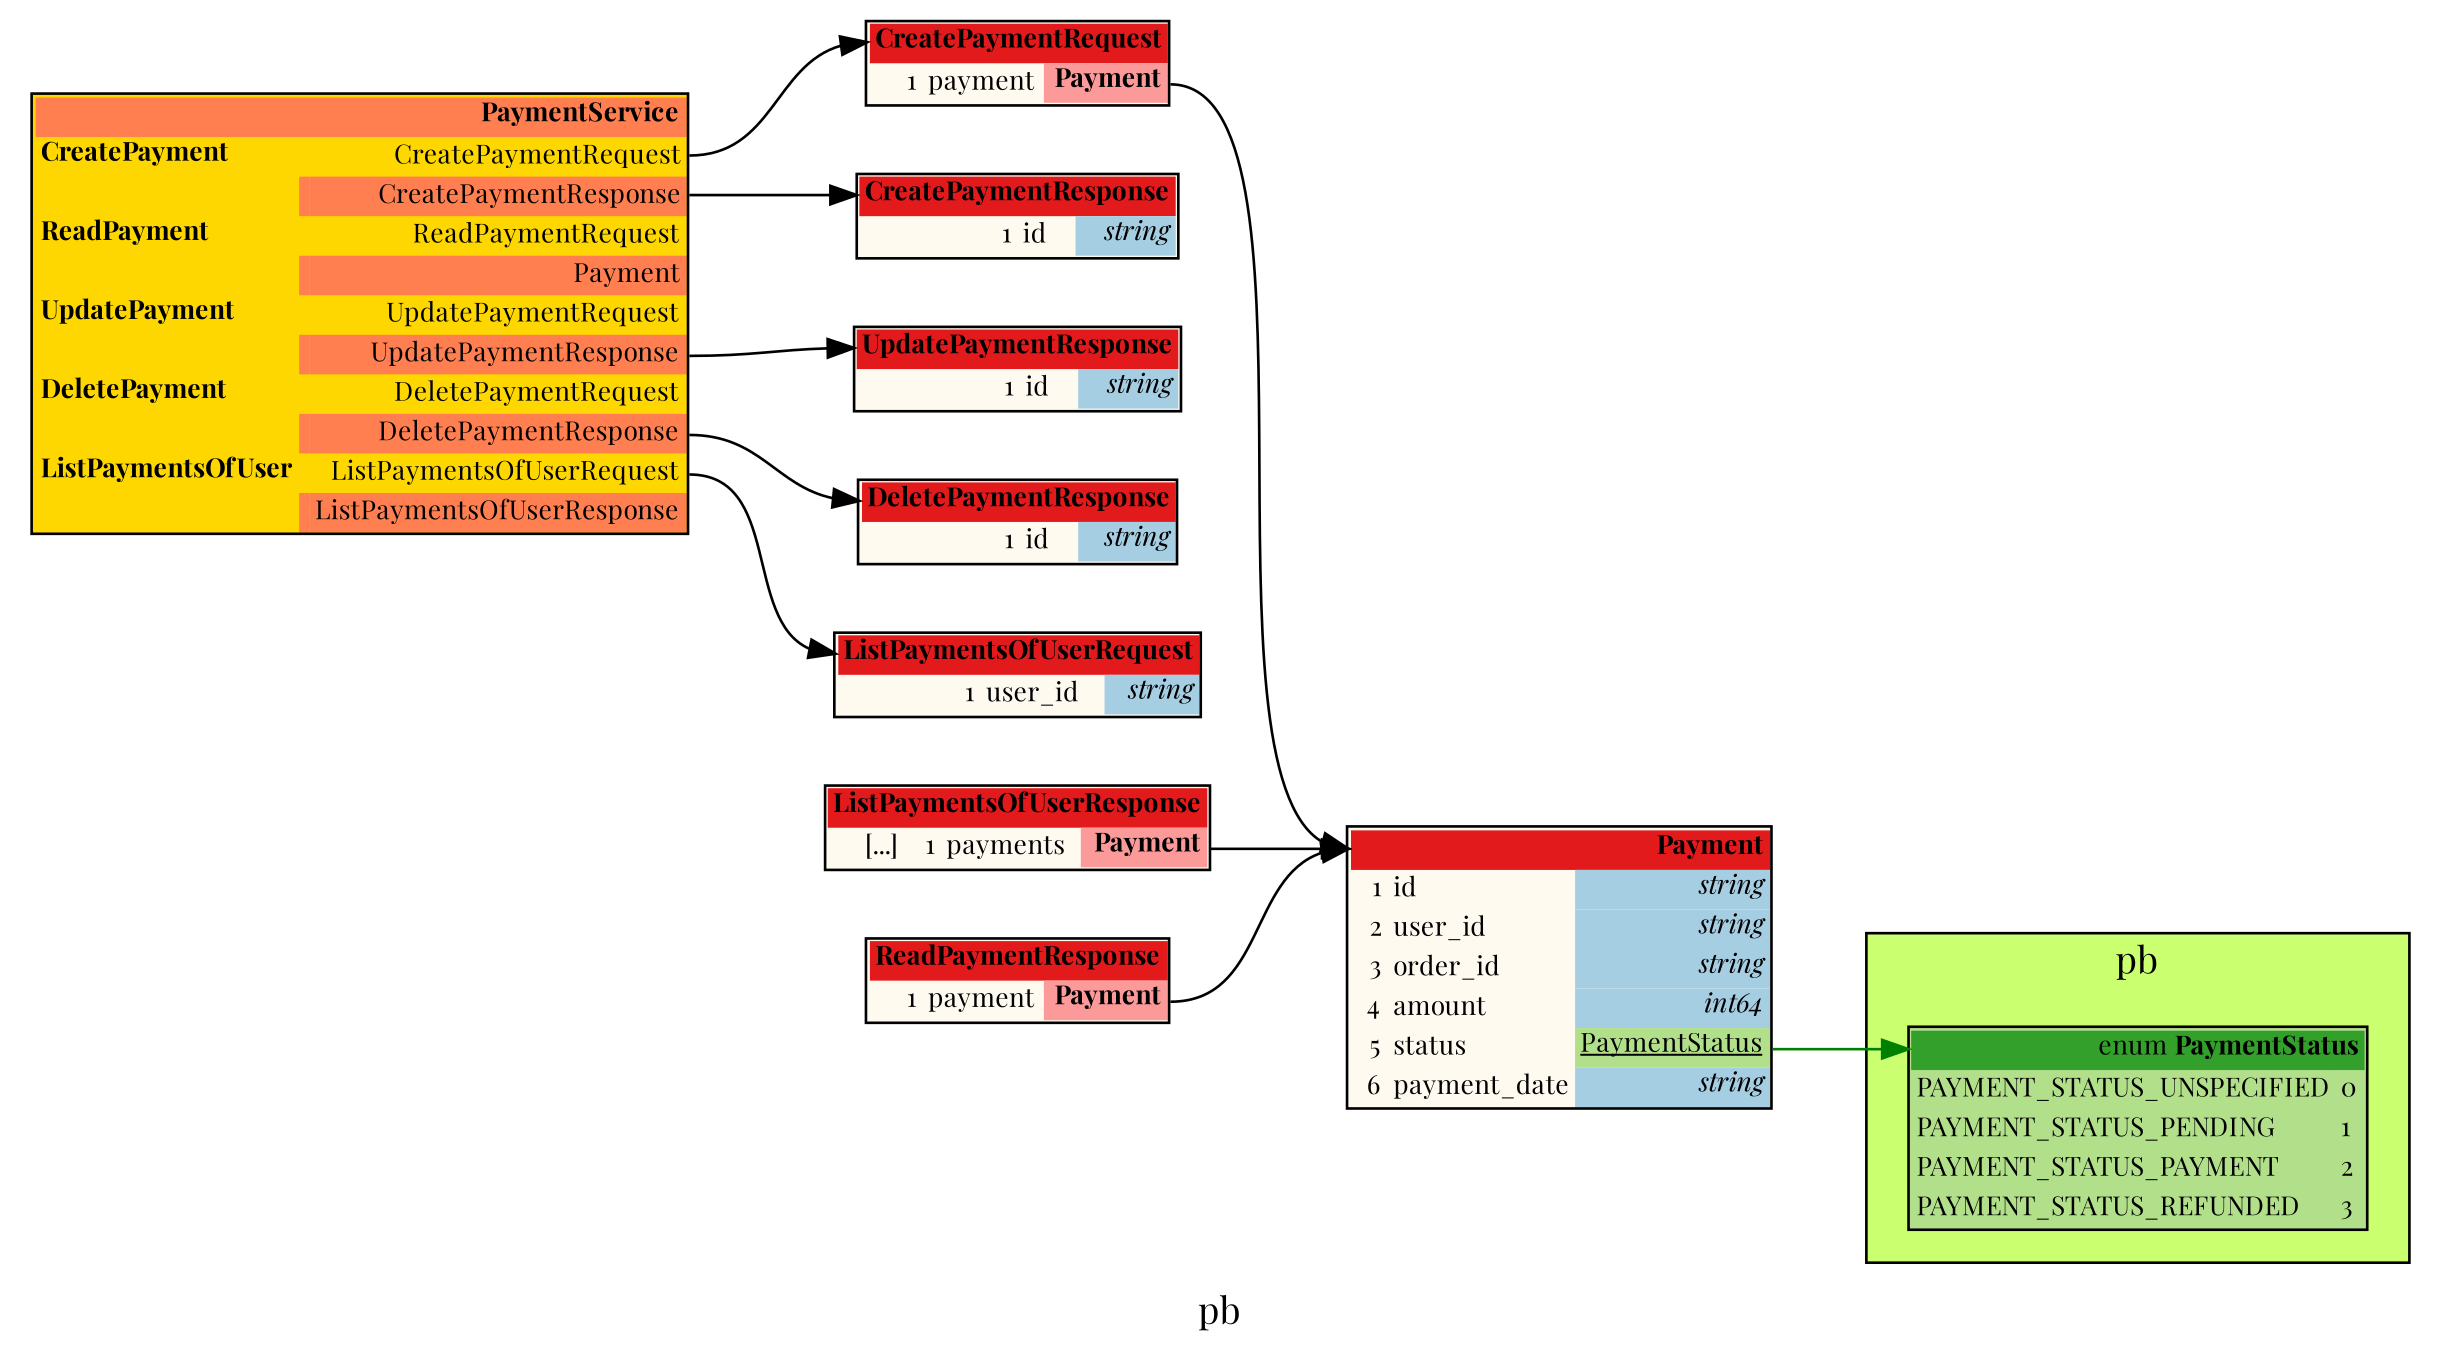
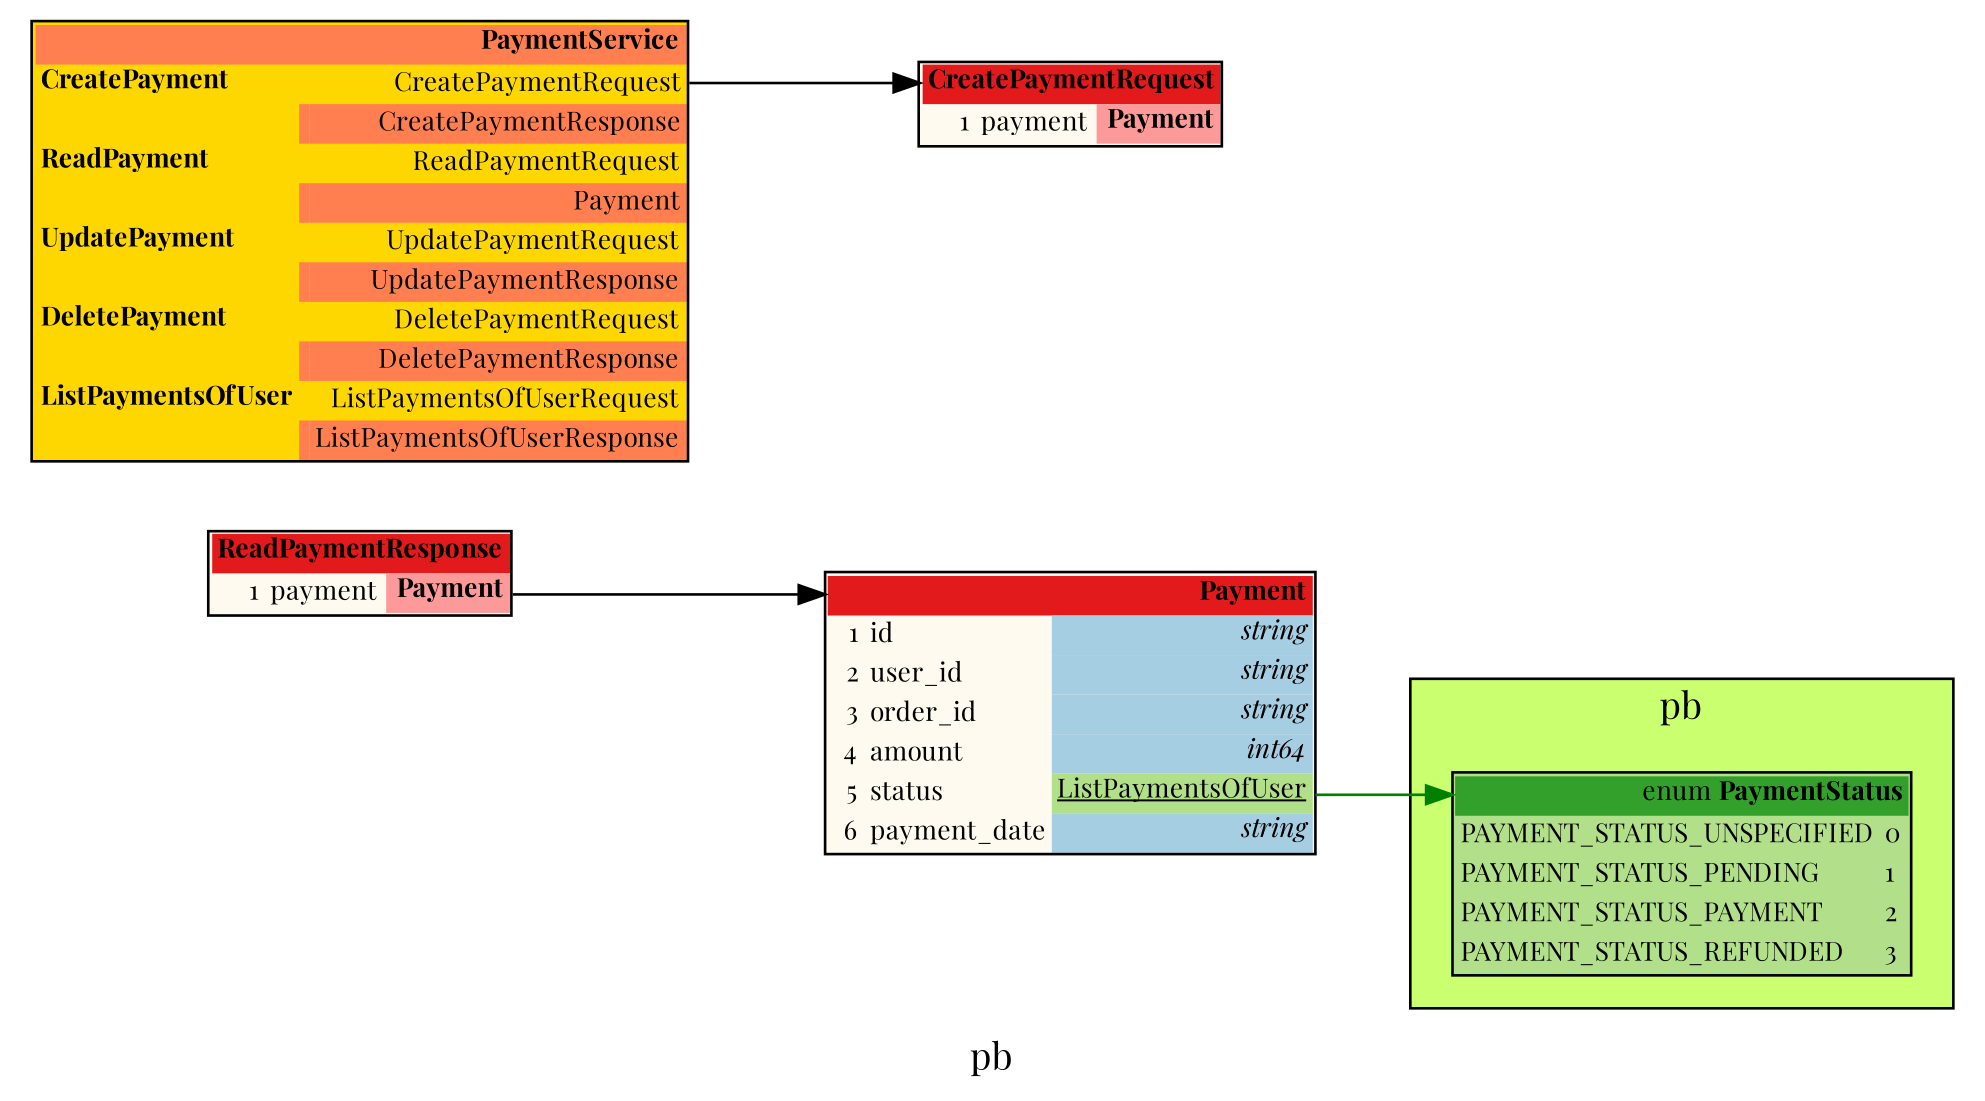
(1018, 216) -> none
(1018, 369) -> none
(1259, 454) -> none
(1018, 522) -> none
(1018, 675) -> none
(1018, 828) -> none
(1673, 1044) -> (1182, 790)
